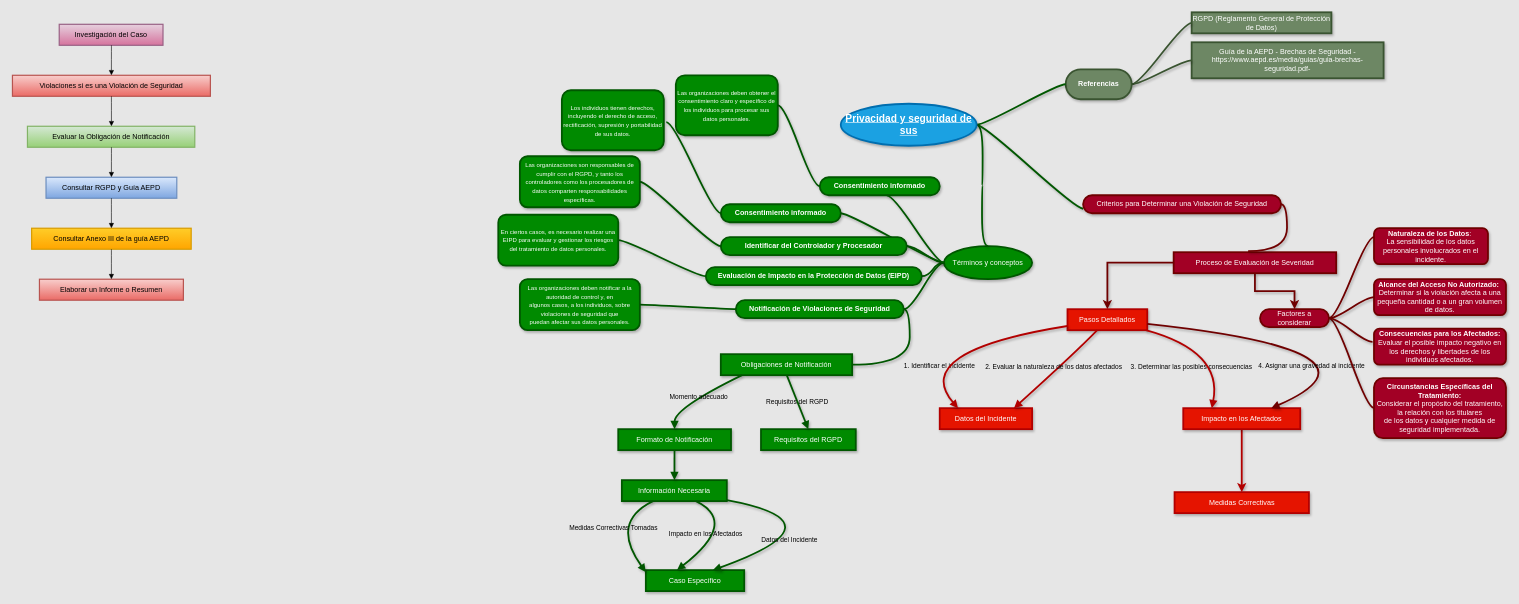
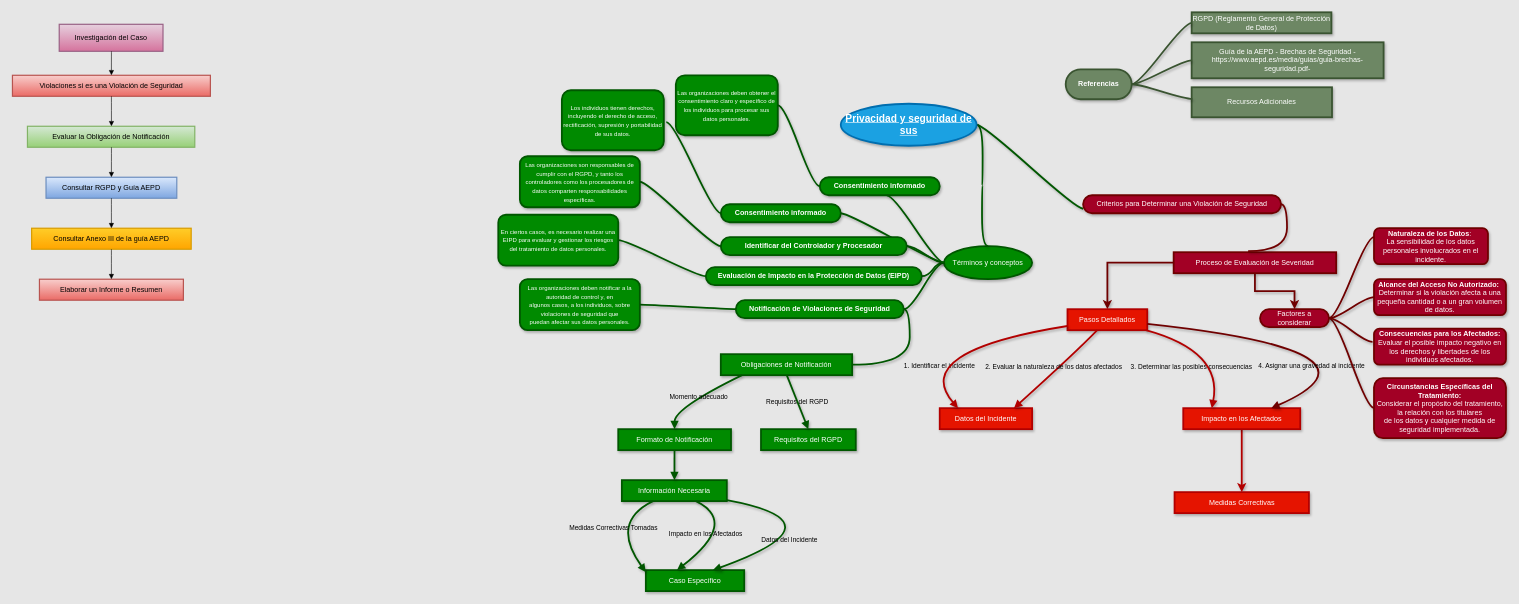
(111, 35) -> (111, 38)
none -> (1163, 92)
none -> (1262, 102)
(1022, 104) -> none
